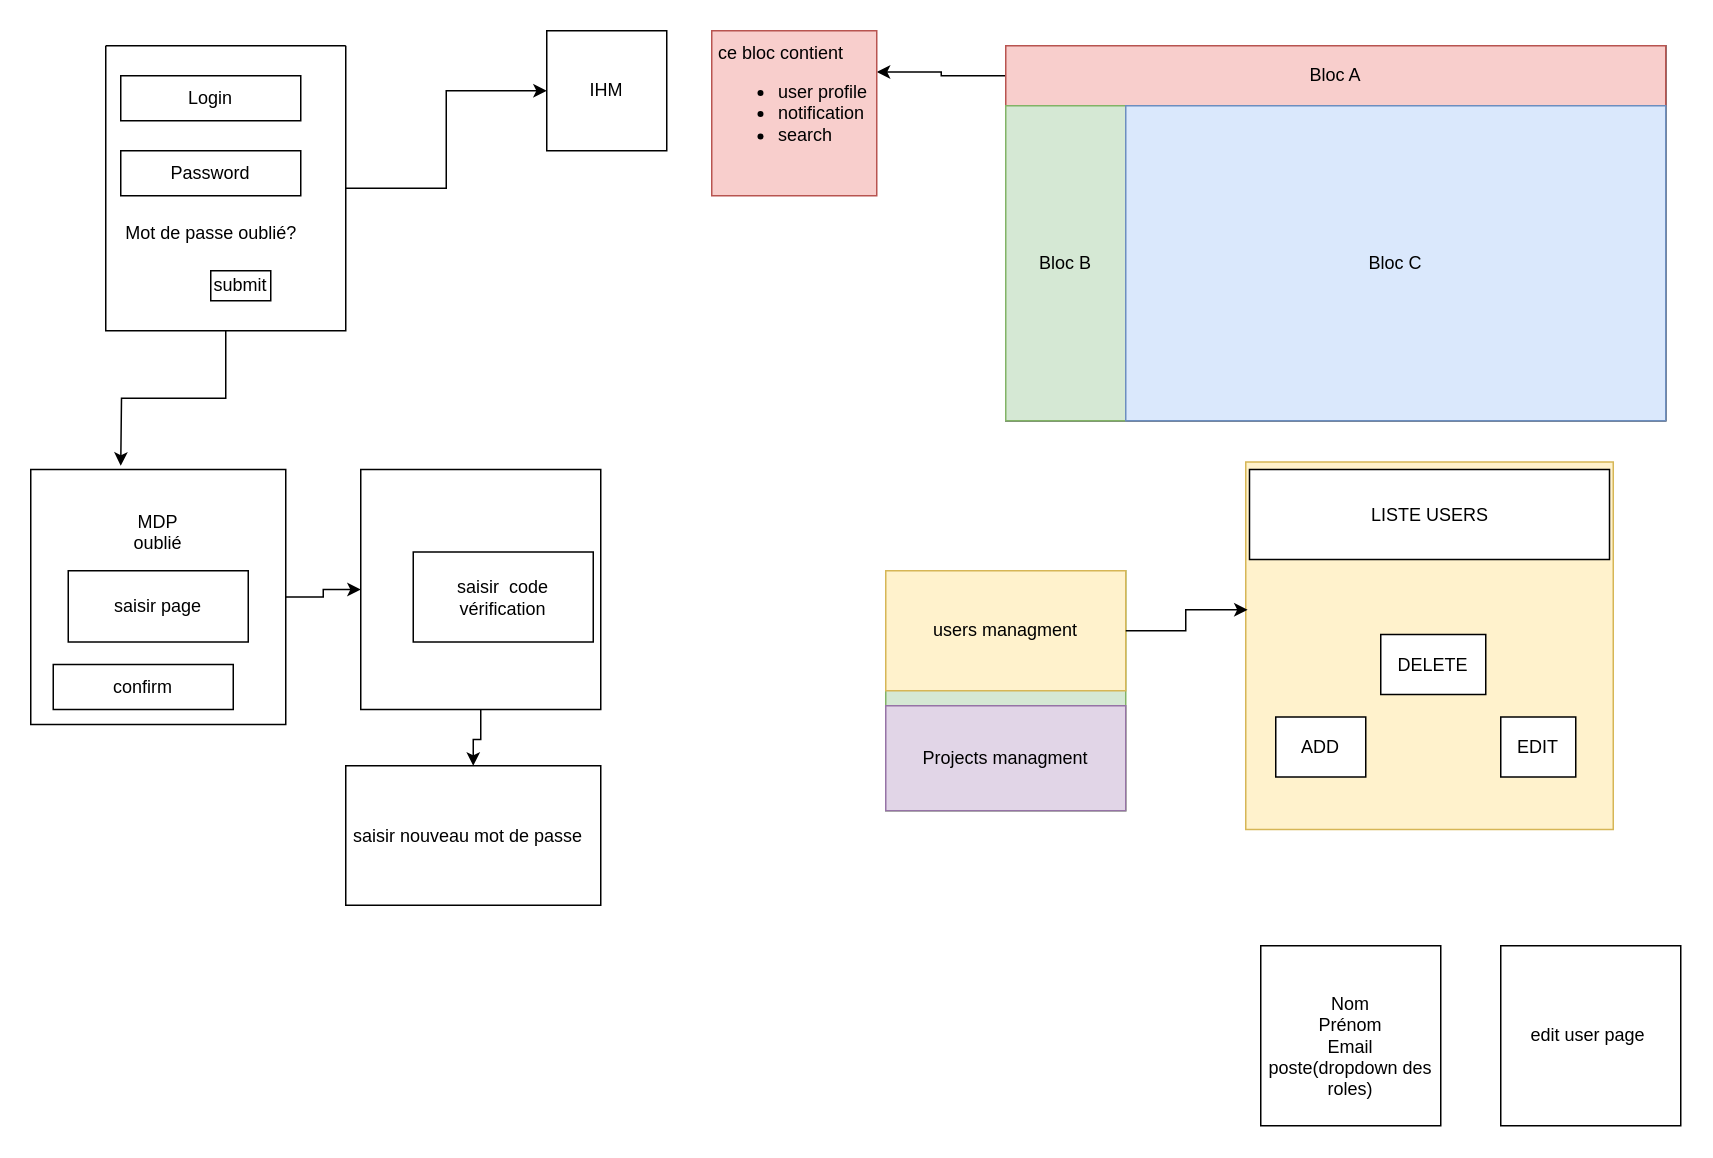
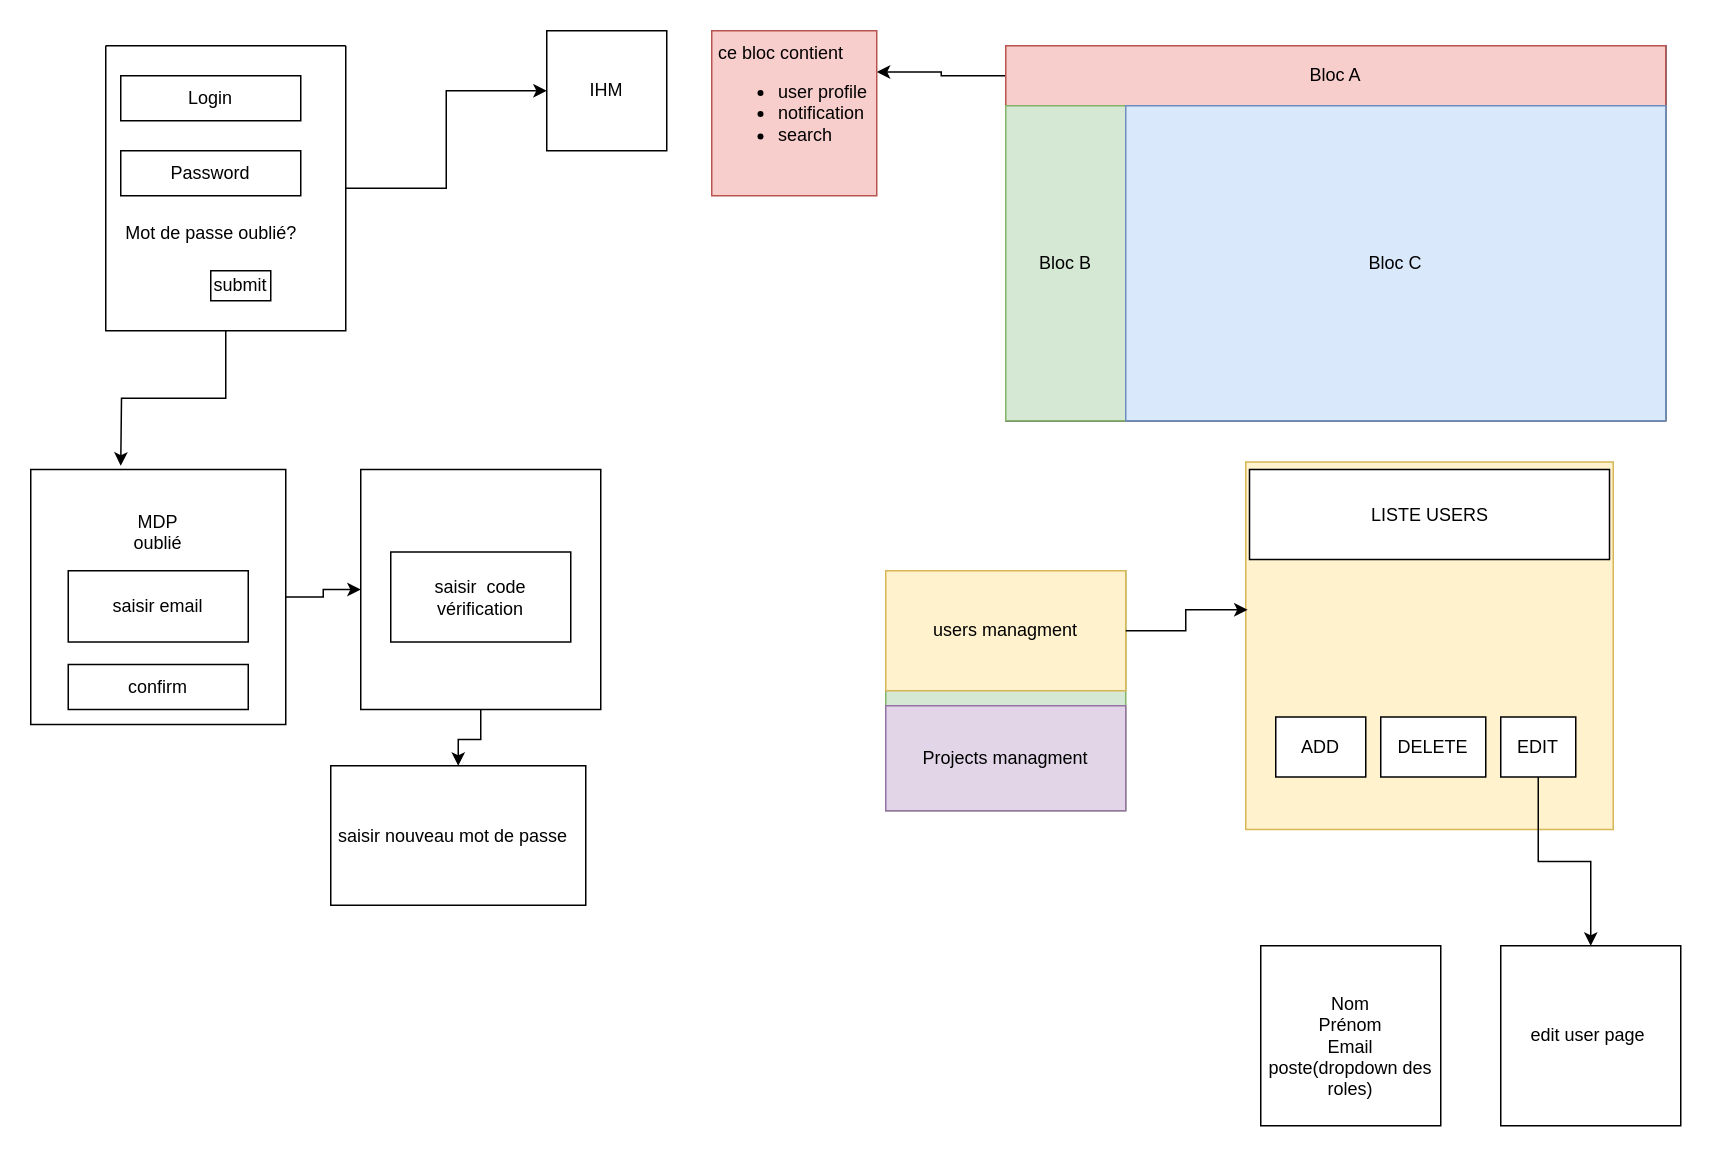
(503, 597) -> (481, 597)
(158, 607) -> (158, 607)
(1433, 665) -> (1433, 747)
(143, 687) -> (158, 687)
(473, 836) -> (458, 836)
none -> (1559, 861)
